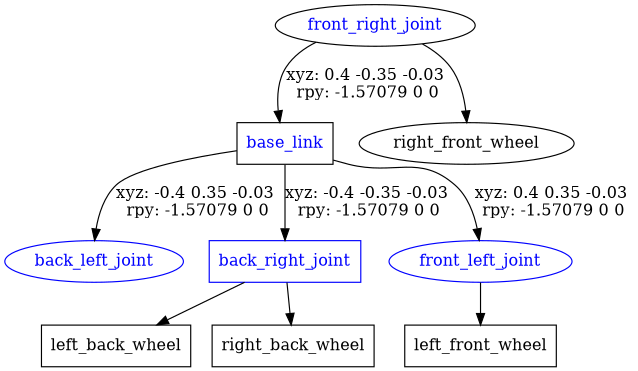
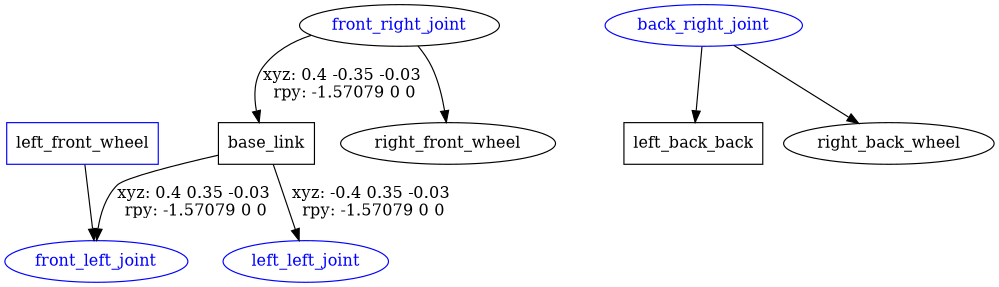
(285, 143) -> (266, 143)
(285, 197) -> none
(94, 261) -> (306, 261)
(285, 261) -> (704, 25)
(481, 298) -> (89, 197)
(116, 346) -> (693, 143)
(293, 346) -> (889, 143)
(481, 346) -> (82, 143)
